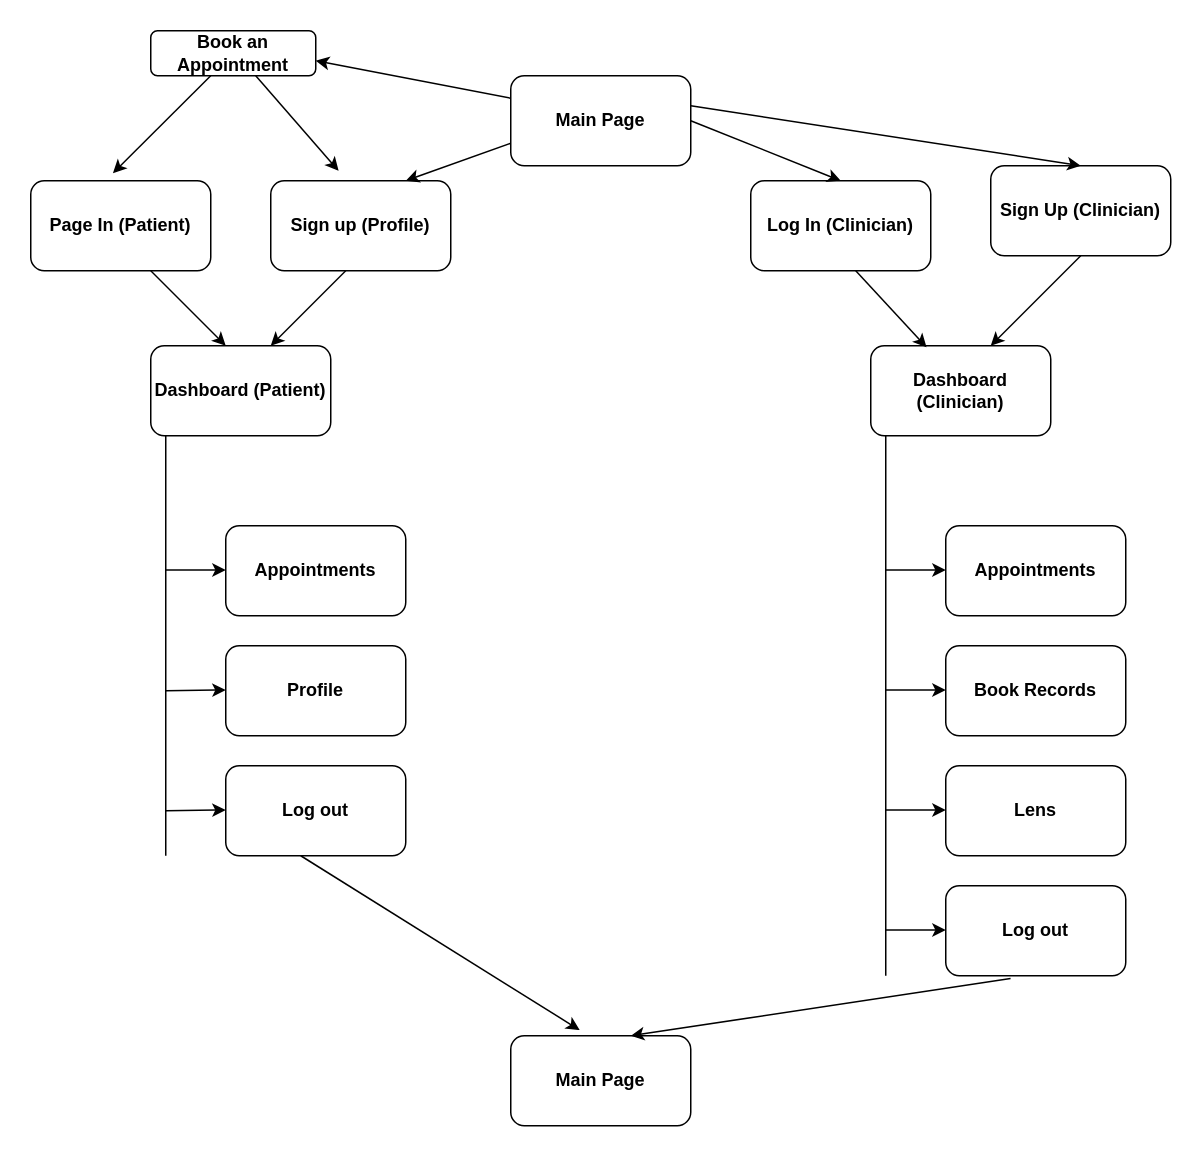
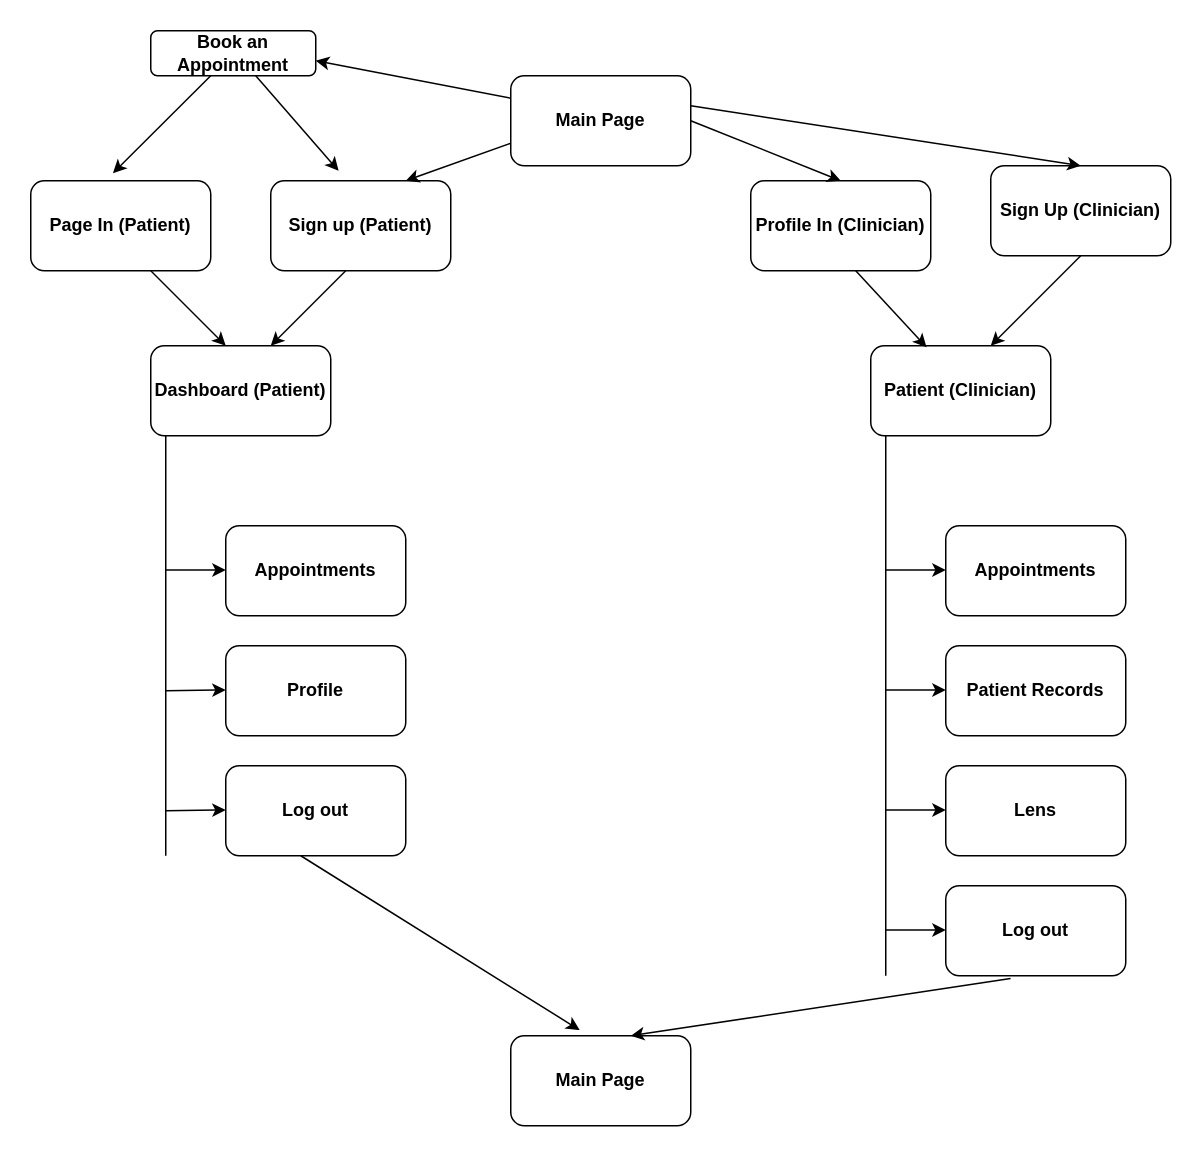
(361, 226) -> (361, 226)
(841, 226) -> (841, 226)
(961, 391) -> (961, 391)
(1036, 691) -> (1036, 691)
